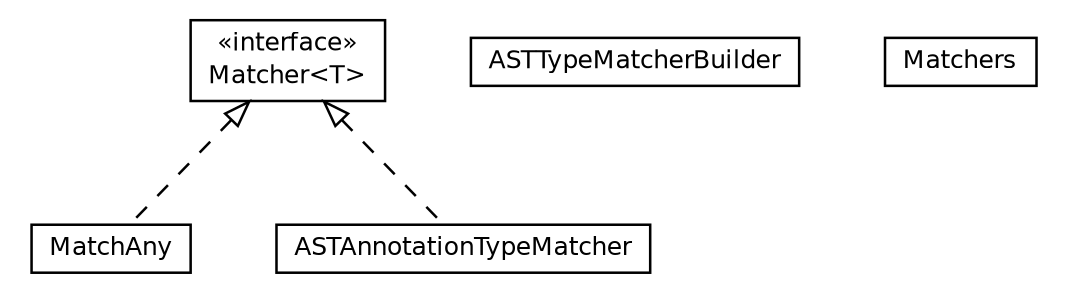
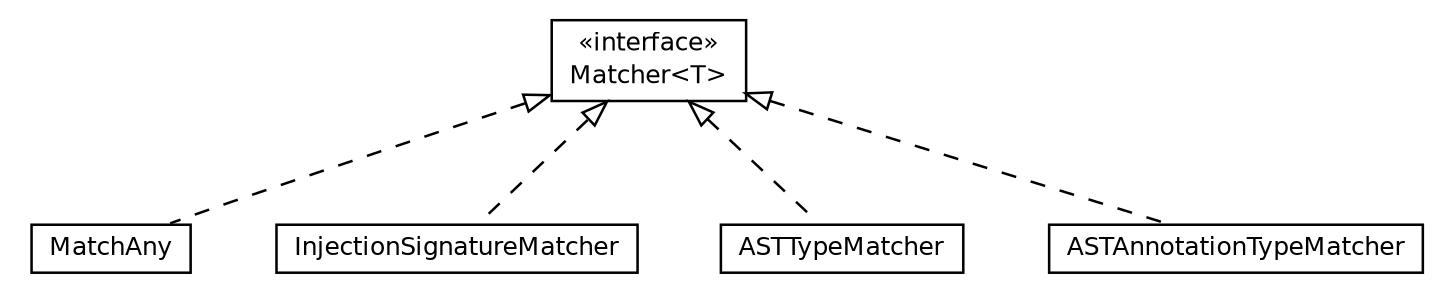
(635, 61) -> none
(961, 61) -> none
none -> (456, 247)
none -> (842, 247)
